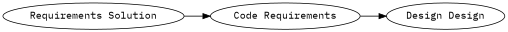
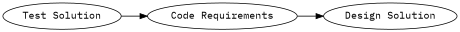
(93, 16) -> (62, 16)
(446, 16) -> (390, 16)
